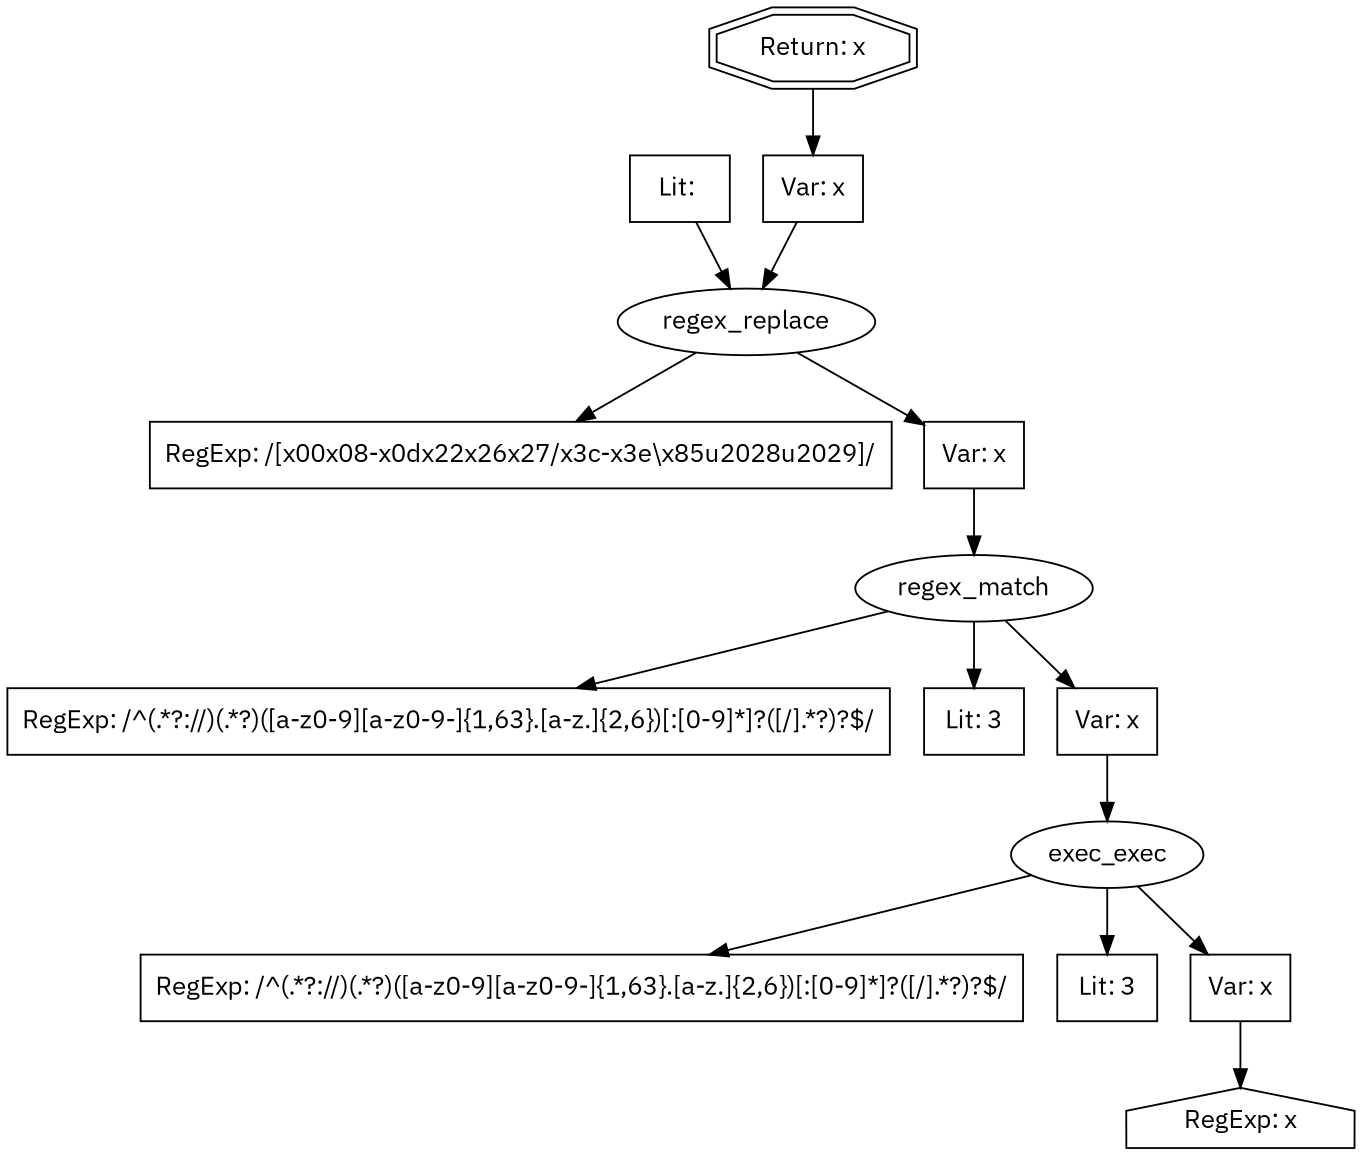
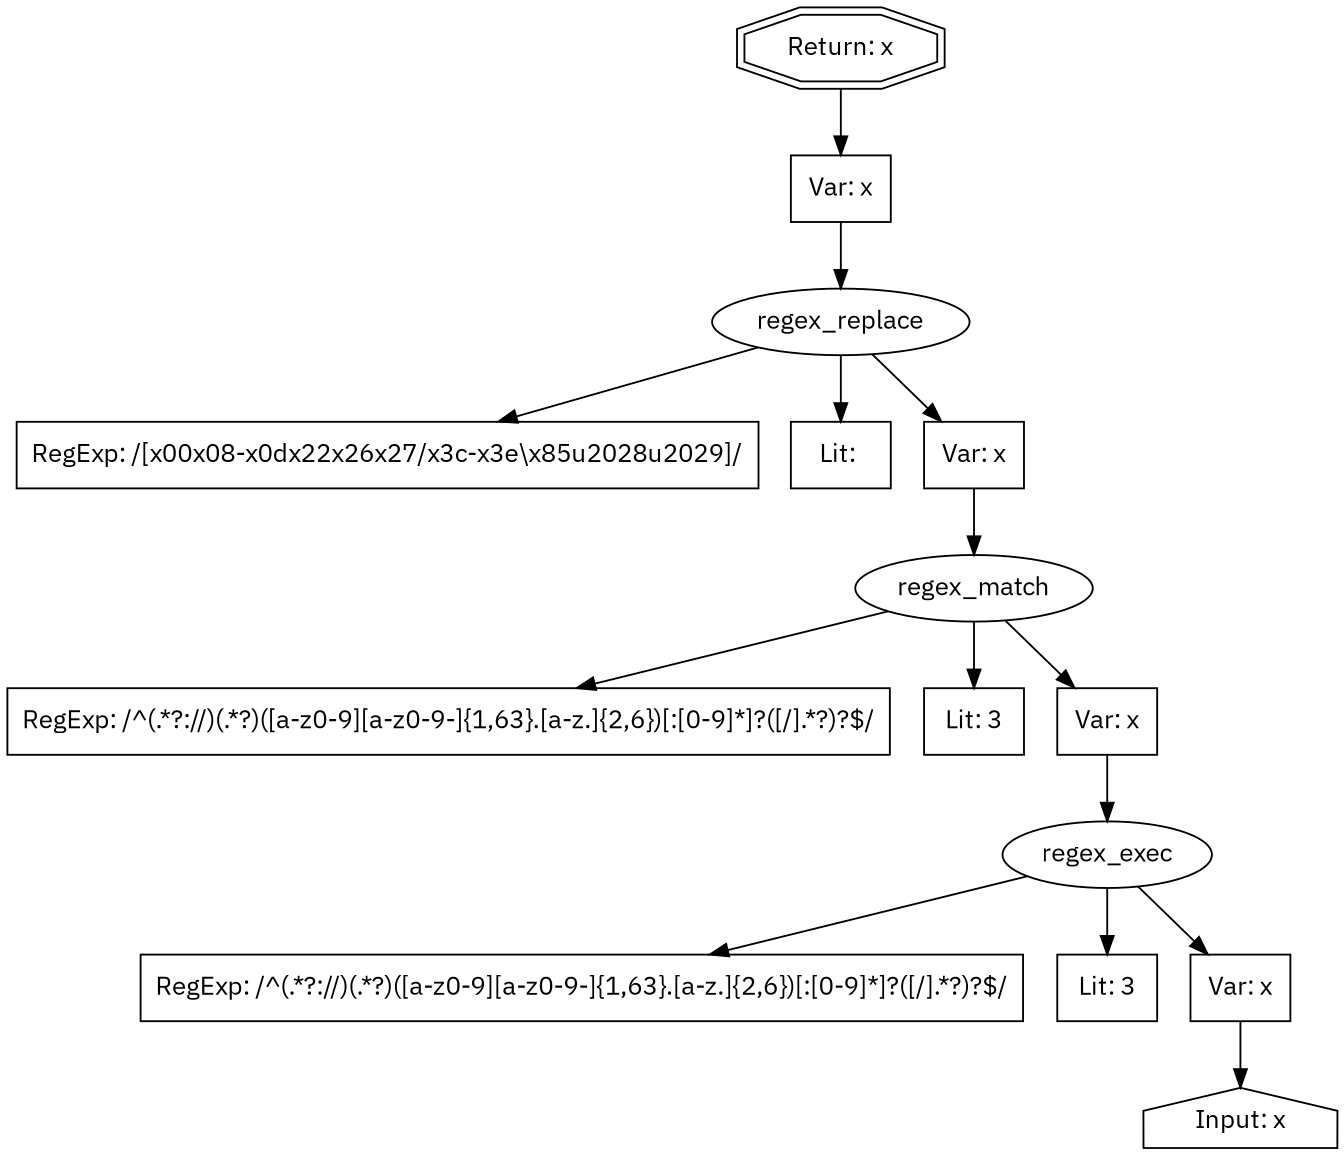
(709, 247) -> (841, 379)
(1107, 855) -> (1107, 855)
(1240, 1121) -> (1240, 1121)
